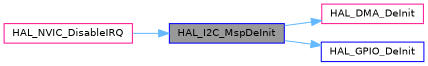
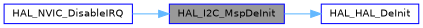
(373, 14) -> none
(68, 33) -> (68, 14)
(373, 52) -> (370, 14)
